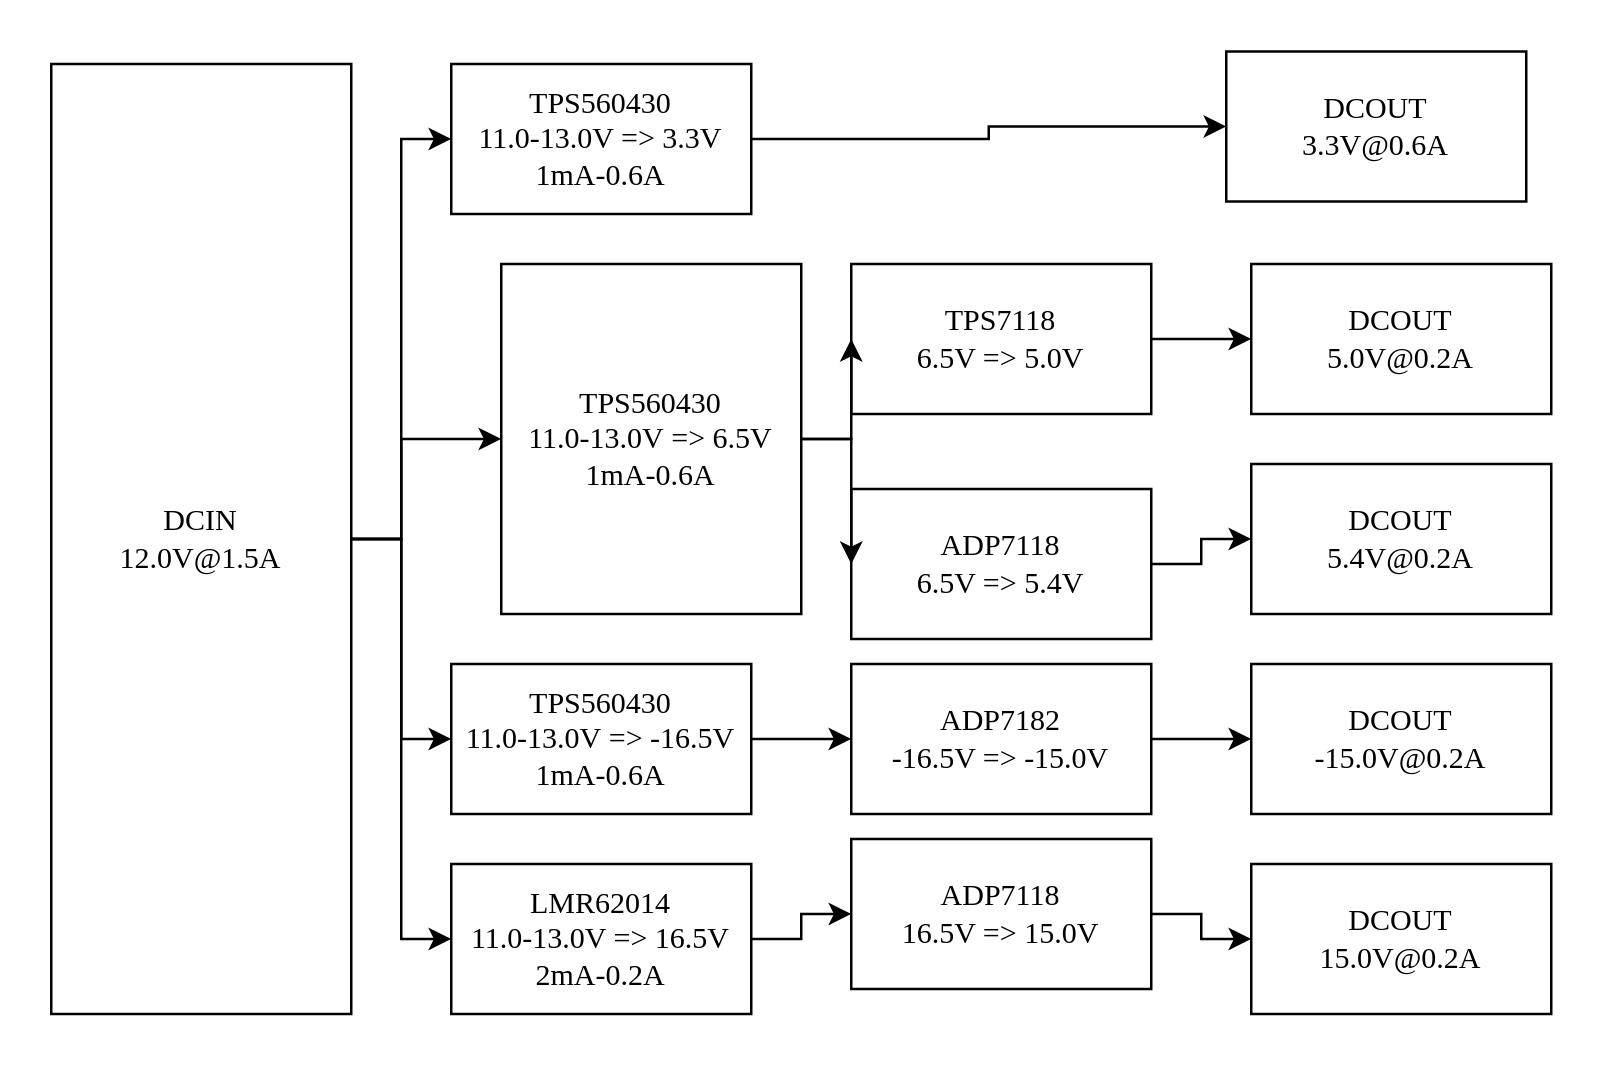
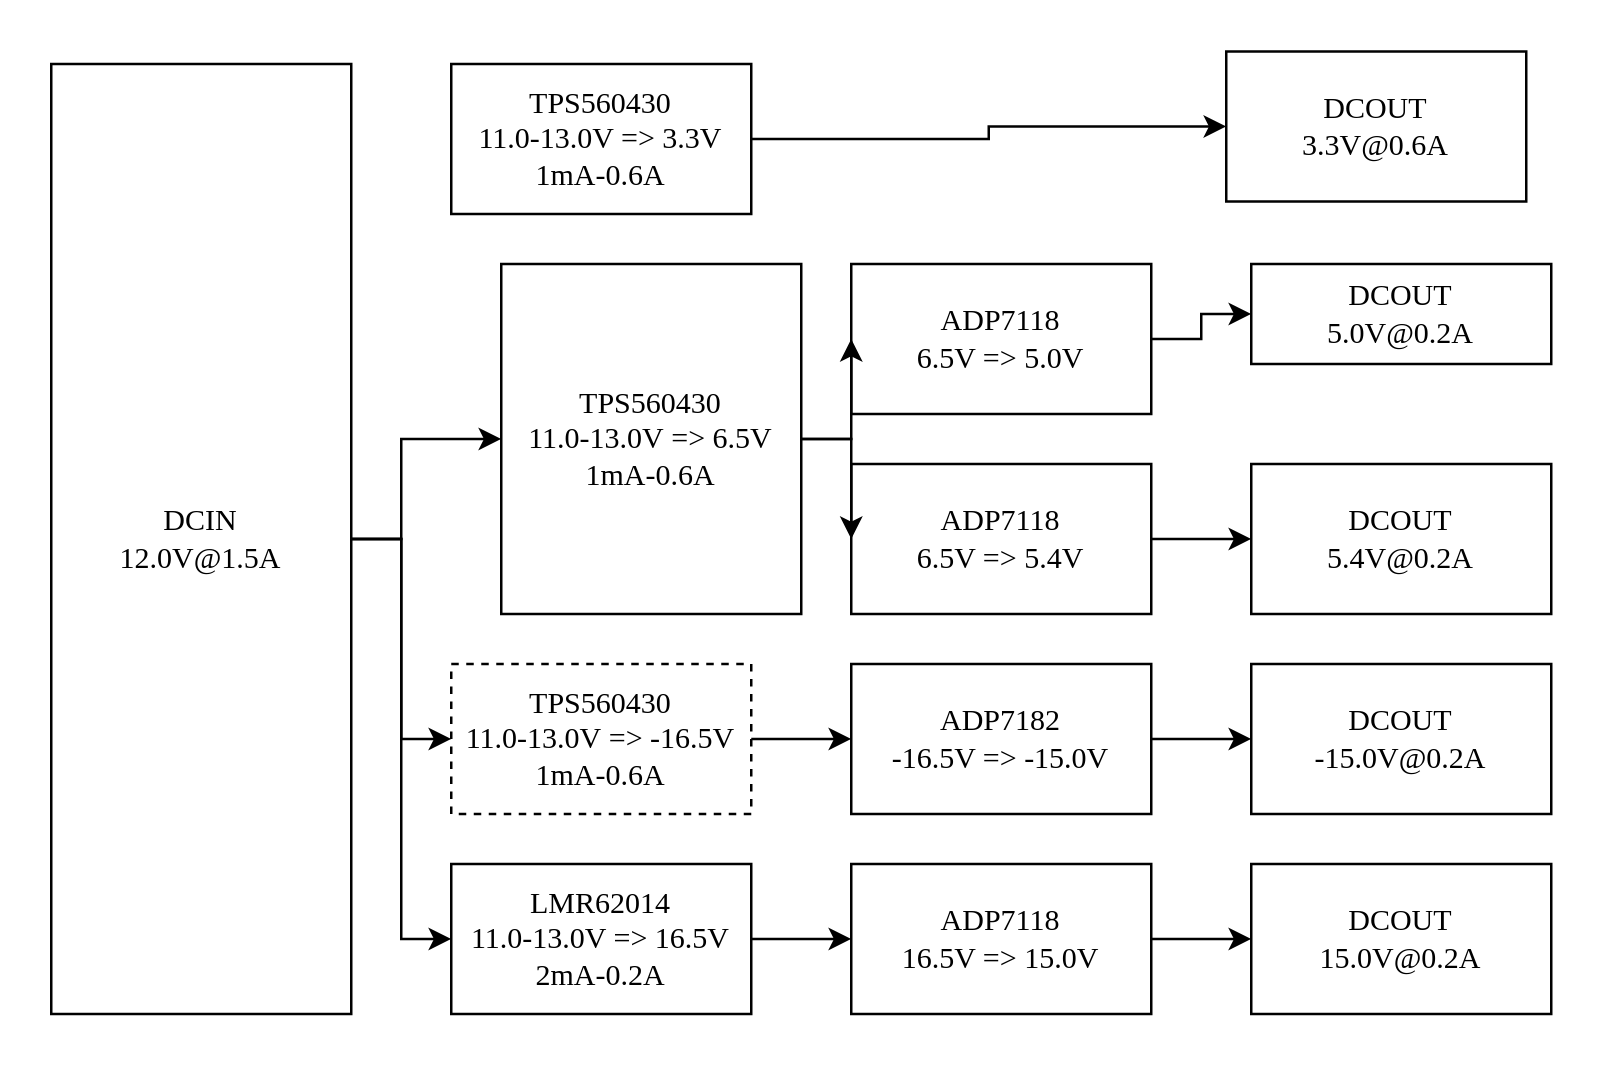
(401, 270) -> none
(1001, 339) -> (1001, 339)
(1401, 339) -> (1401, 314)
(1001, 564) -> (1001, 539)
(601, 739) -> (601, 739)
(1001, 914) -> (1001, 939)
